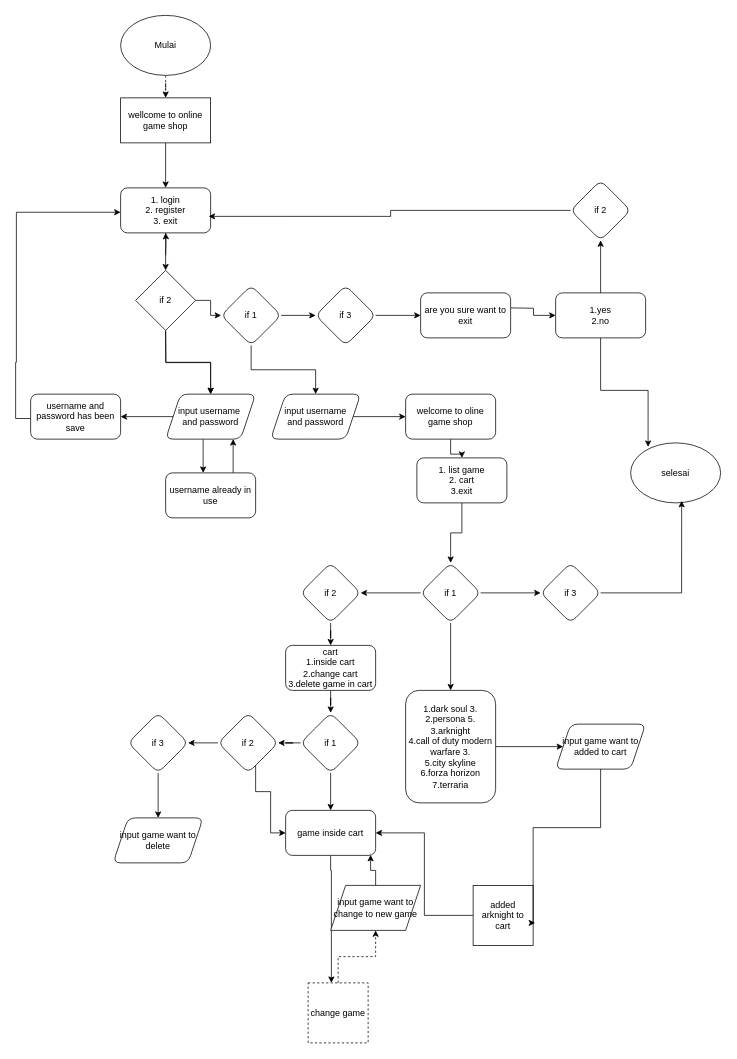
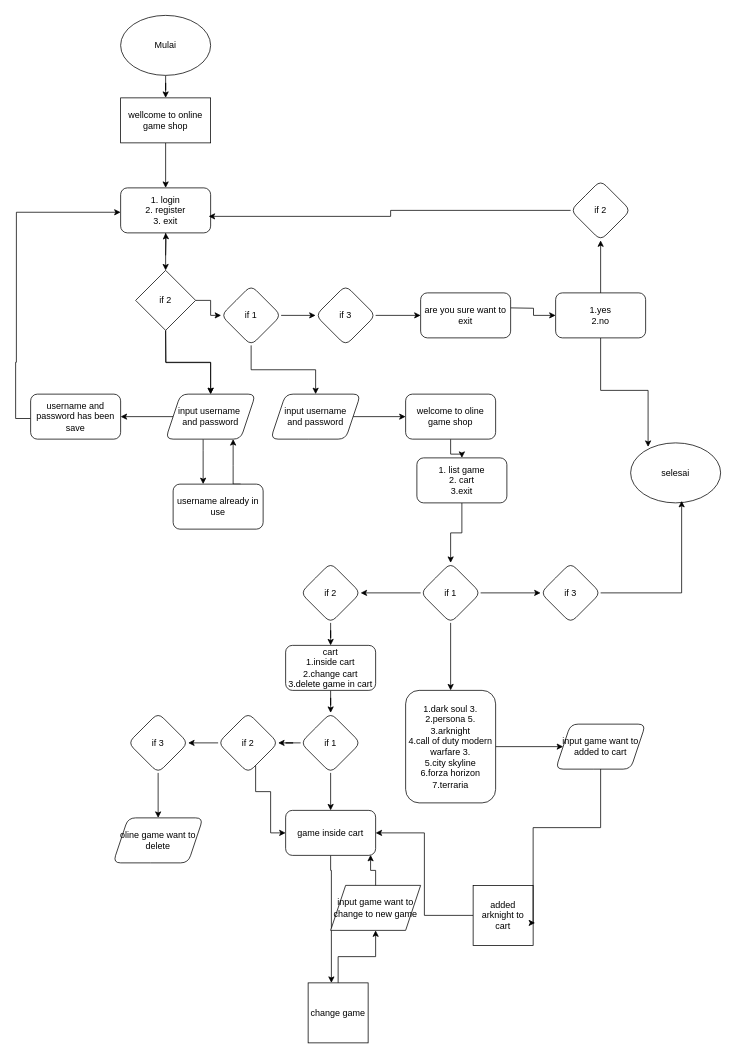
(165, 89) -> (165, 89)
(210, 495) -> (218, 507)
(158, 840) -> (158, 840)
(354, 957) -> (354, 957)
(338, 1013) -> (338, 1013)
